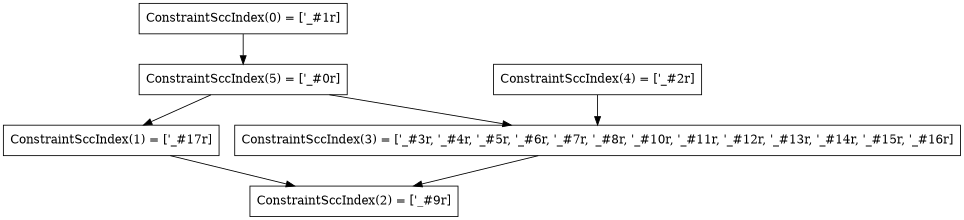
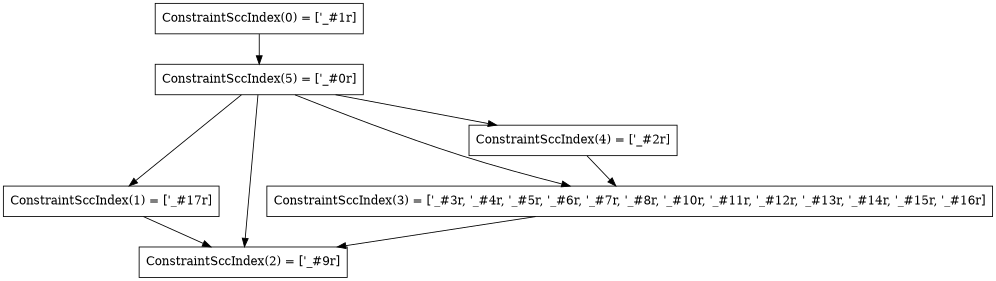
none -> (412, 109)
none -> (252, 167)
